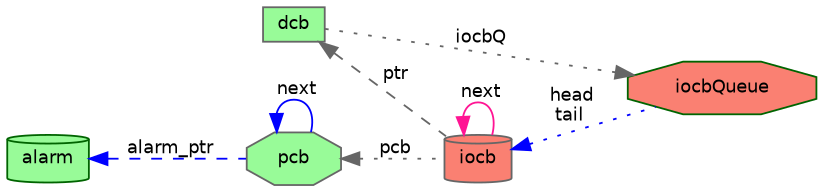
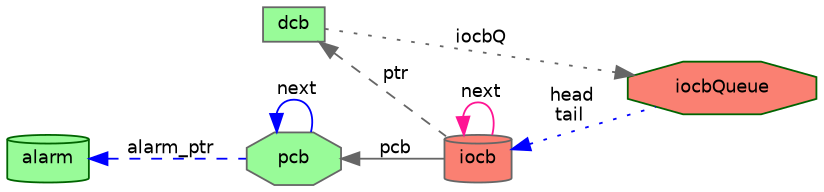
(402, 159) -> (402, 159)
